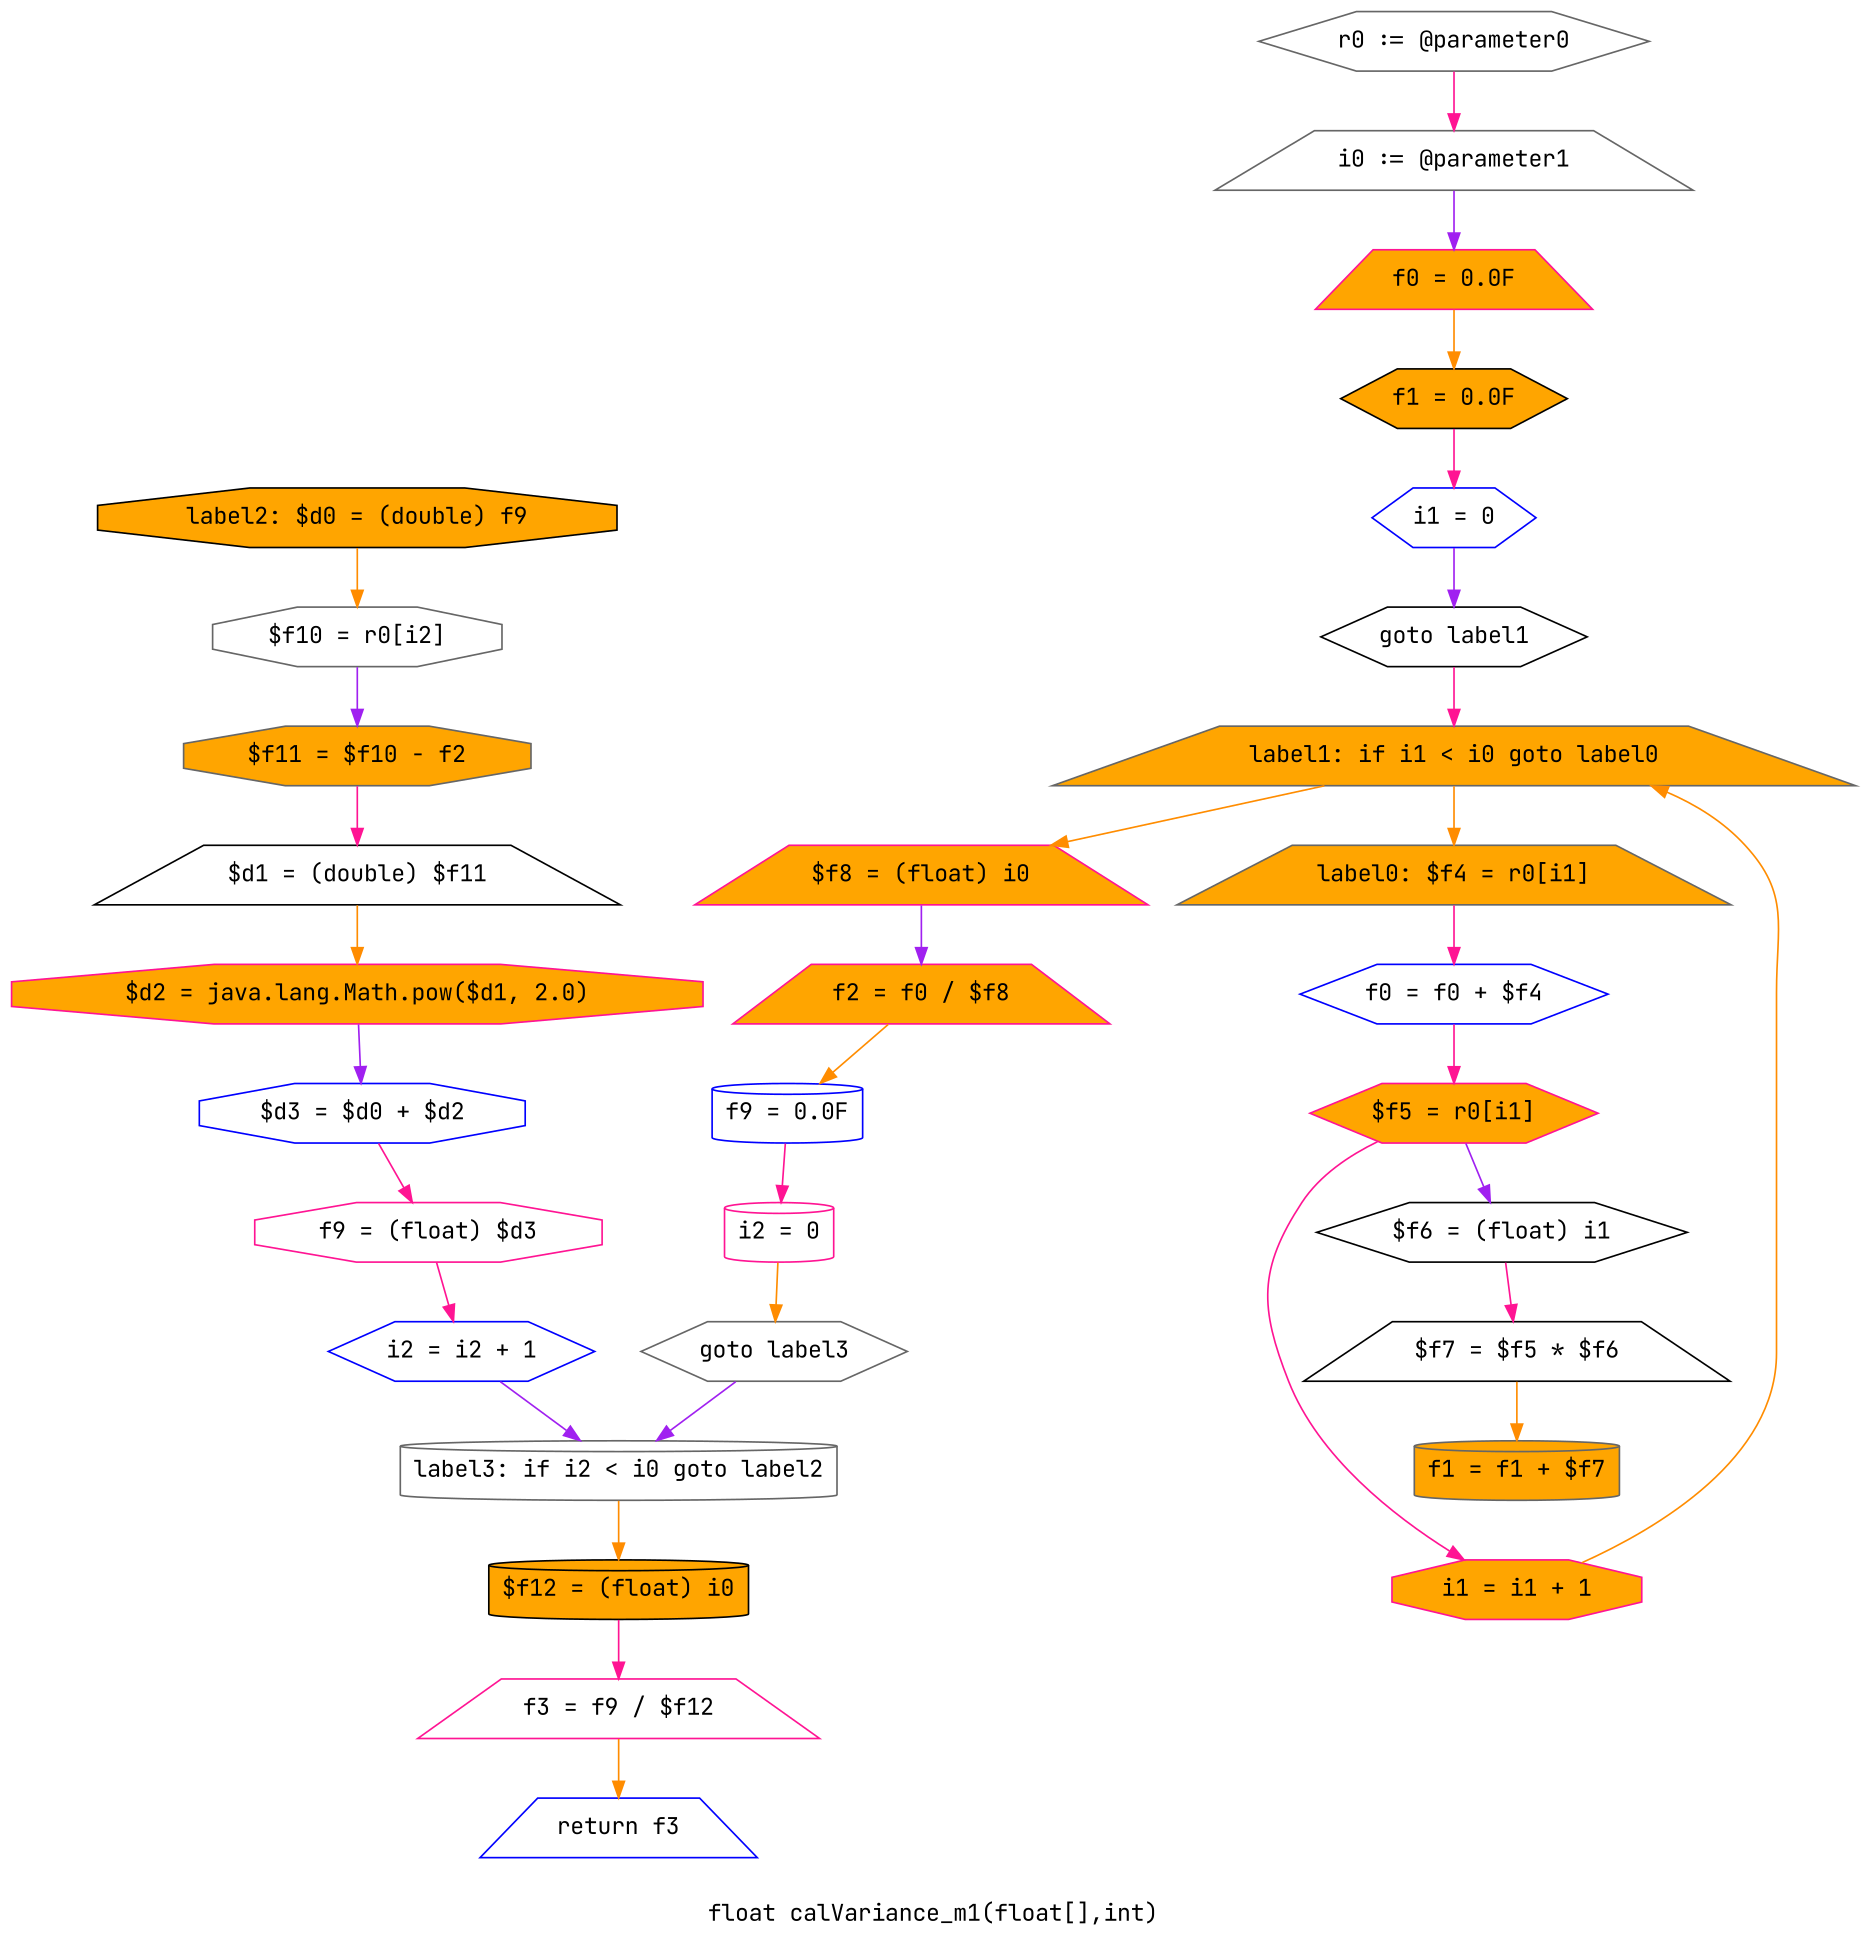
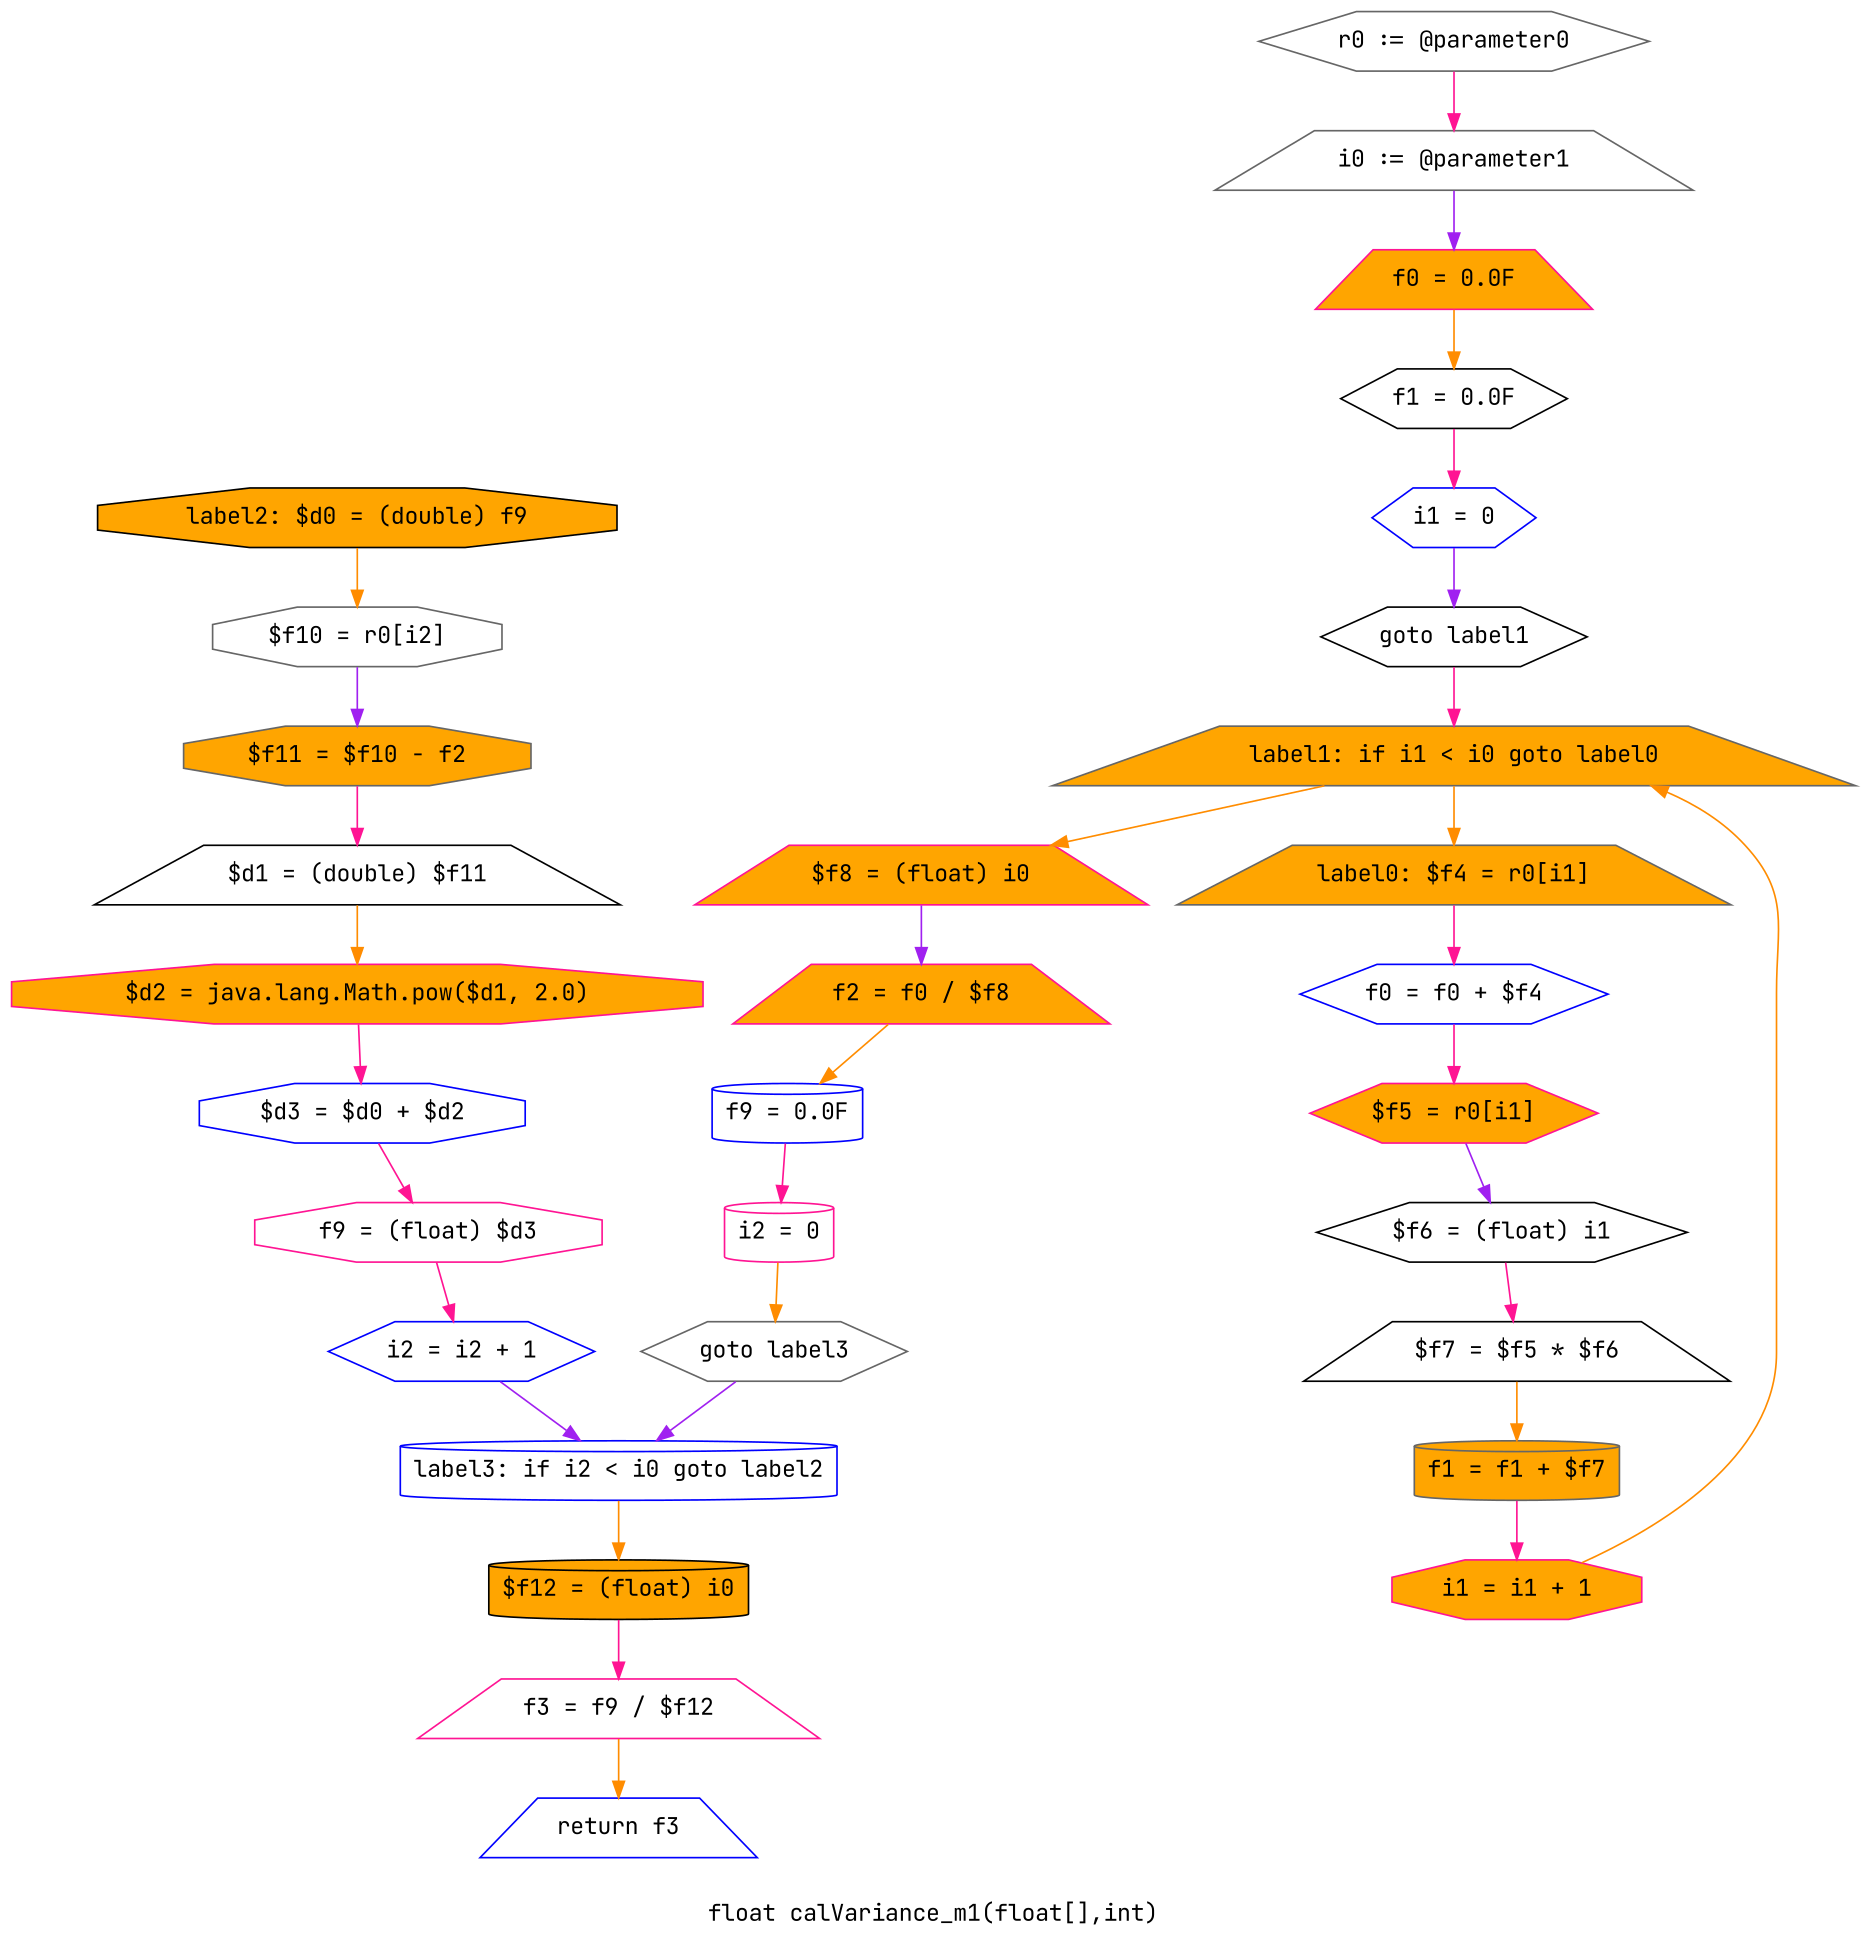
(1454, 399) -> (1454, 399)
(359, 1046) -> (359, 1046)
(1280, 1358) -> (1517, 1522)
(619, 1471) -> (619, 1471)
